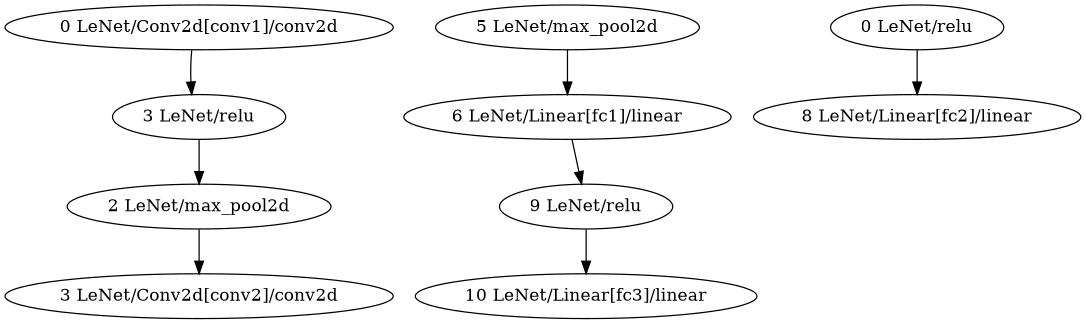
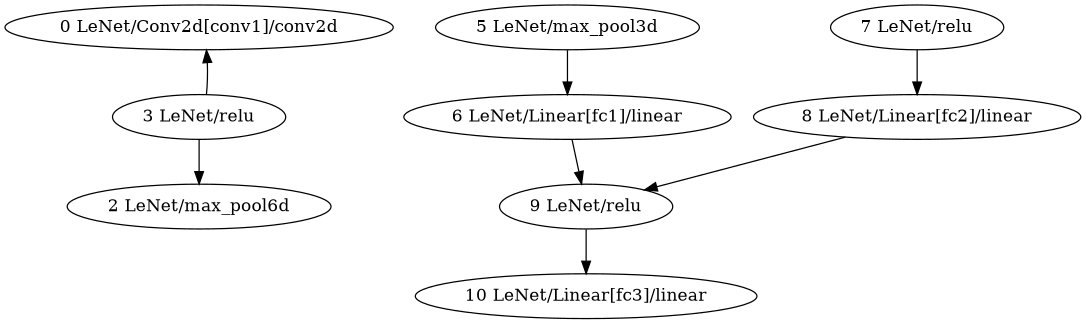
(567, 27) -> (567, 27)
(917, 27) -> (917, 27)
(191, 66) -> (207, 79)
none -> (751, 162)
(199, 207) -> (199, 207)
(199, 296) -> none
